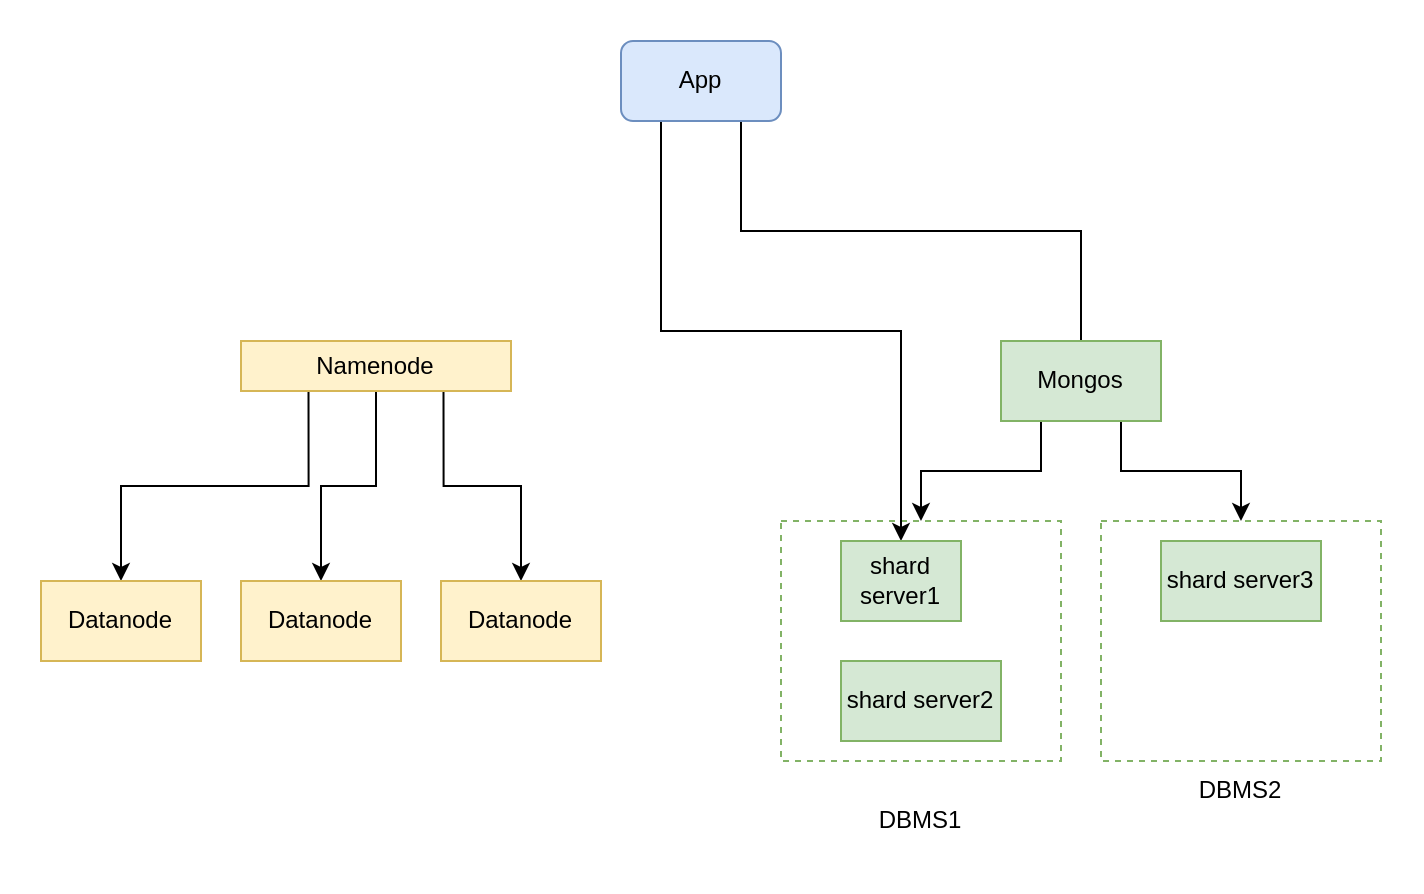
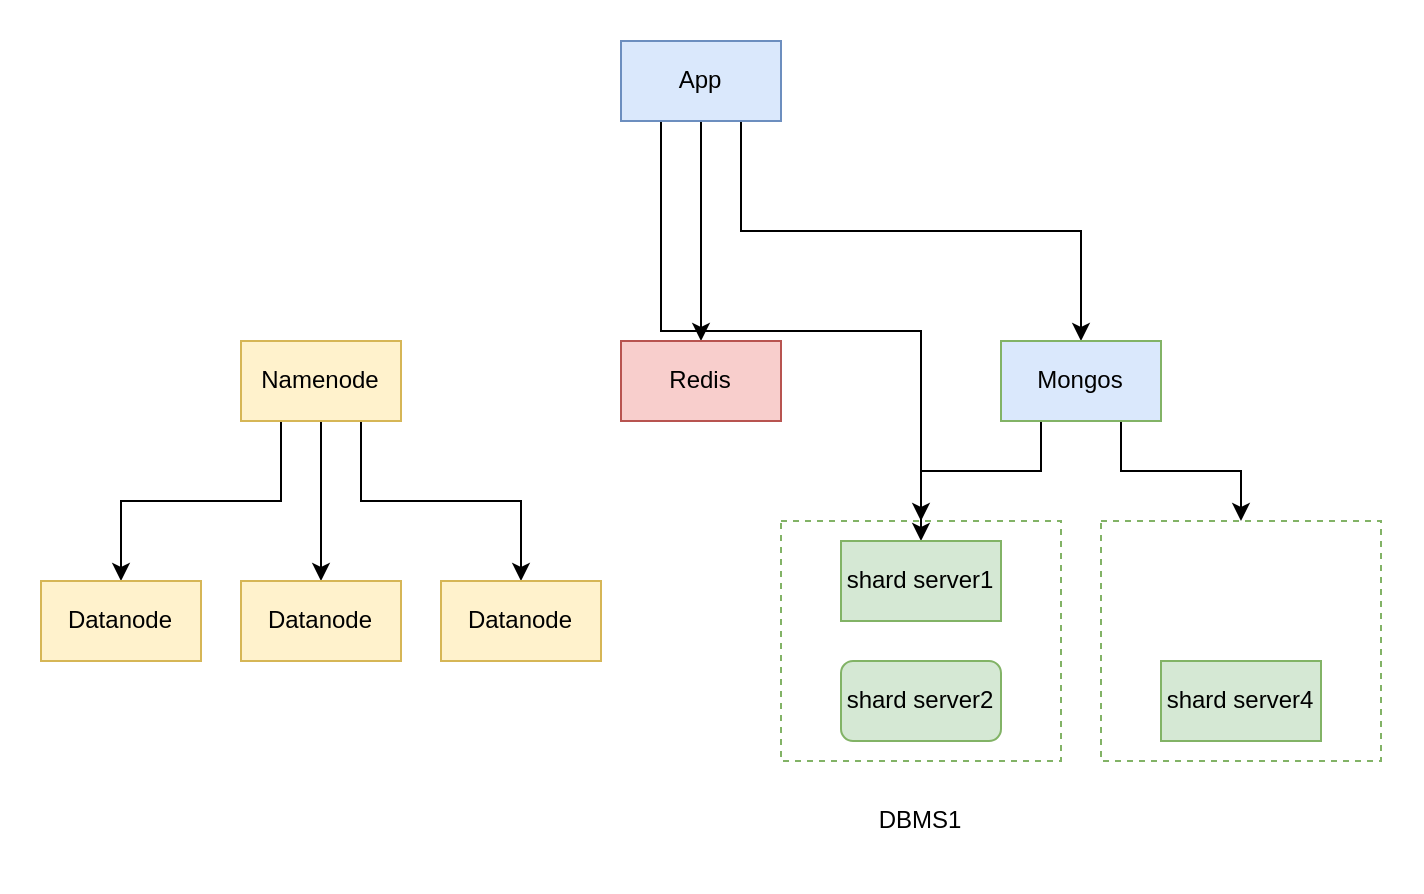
(701, 81) -> (701, 81)
none -> (701, 224)
(1081, 331) -> (1081, 326)
(376, 366) -> (321, 381)
none -> (701, 381)
(1081, 381) -> (1081, 381)
(901, 581) -> (921, 581)
(1241, 581) -> none
(921, 701) -> (921, 701)
none -> (1241, 701)
(1241, 791) -> none
